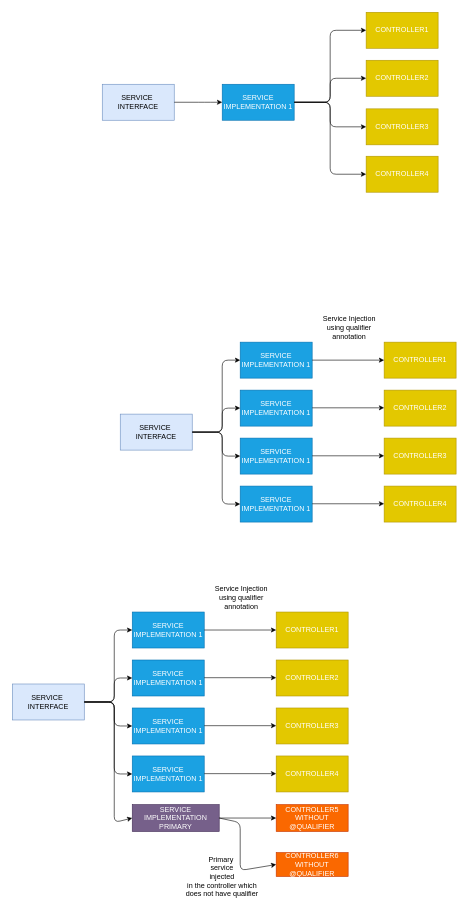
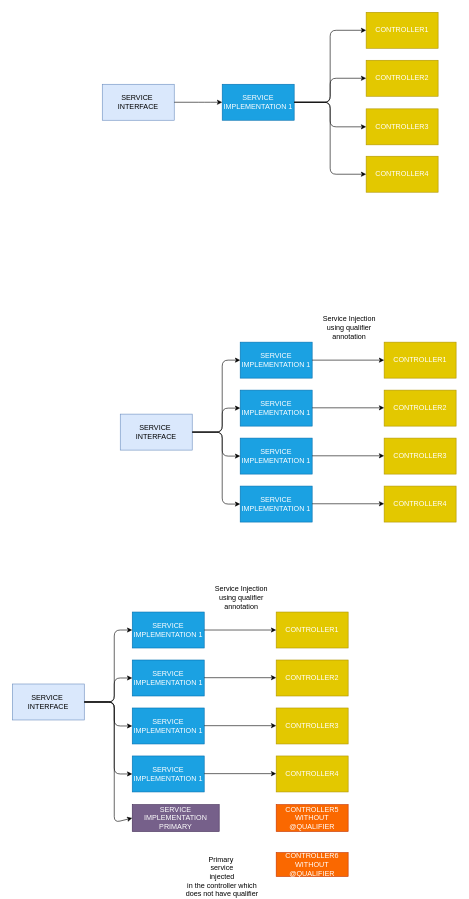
(229, 818) -> none
(253, 869) -> none
